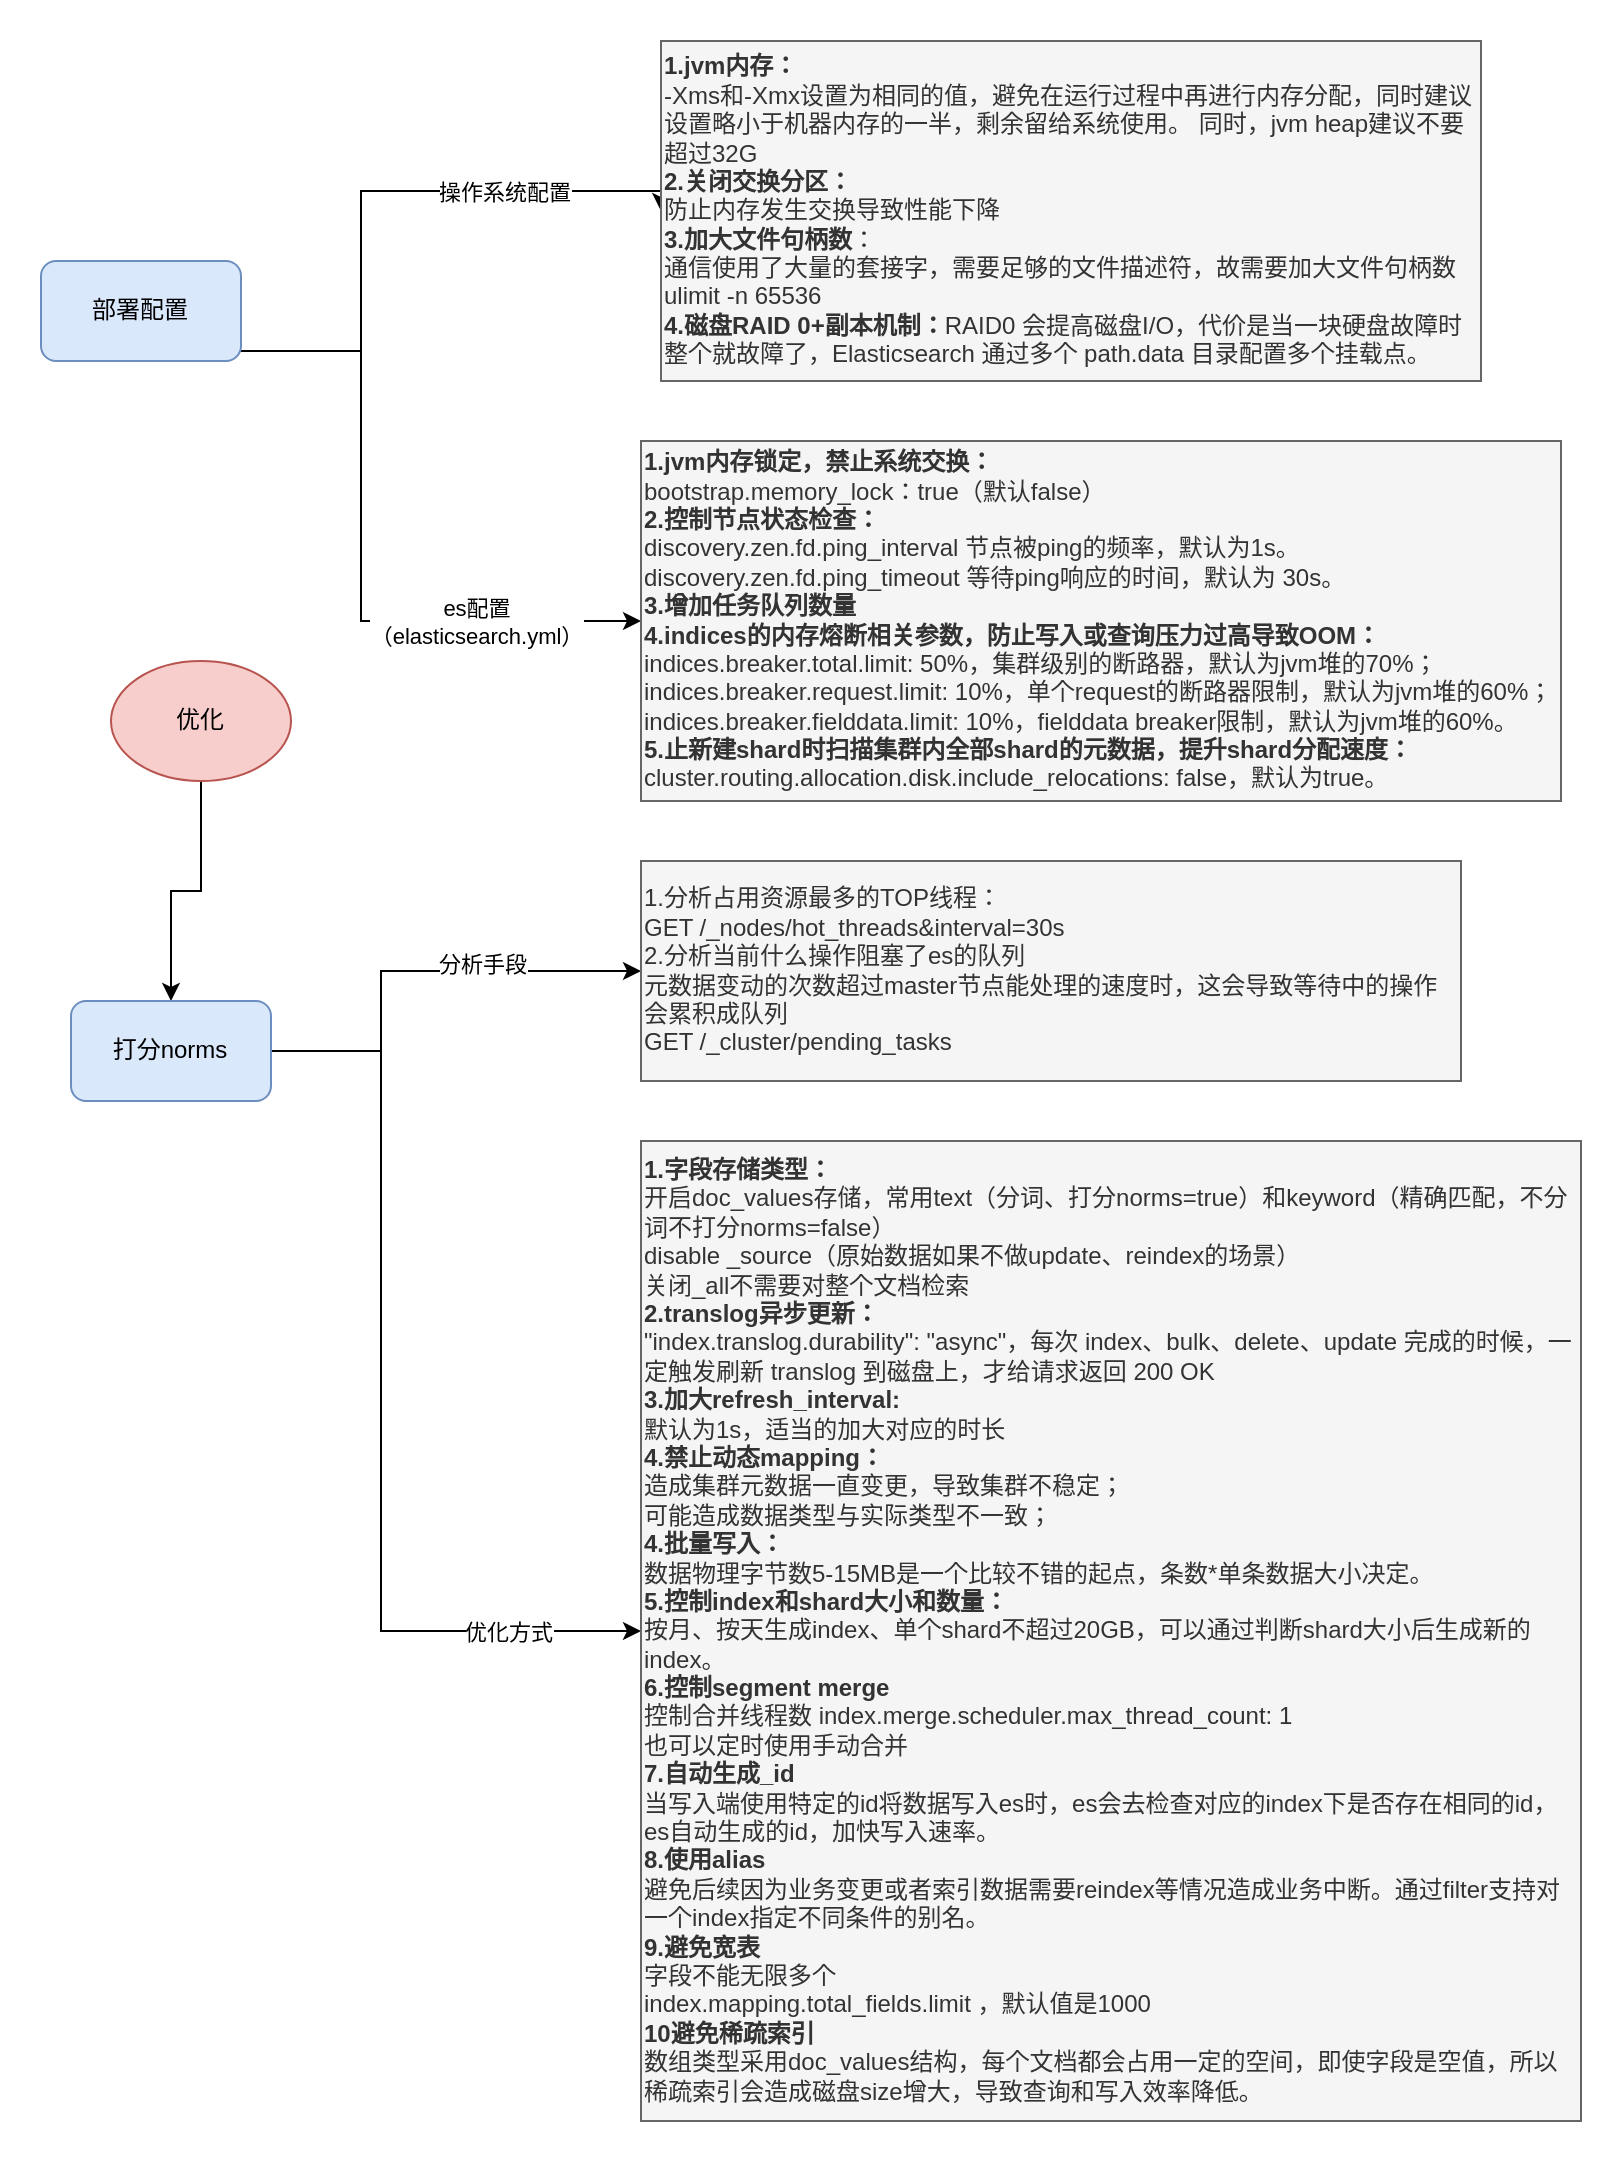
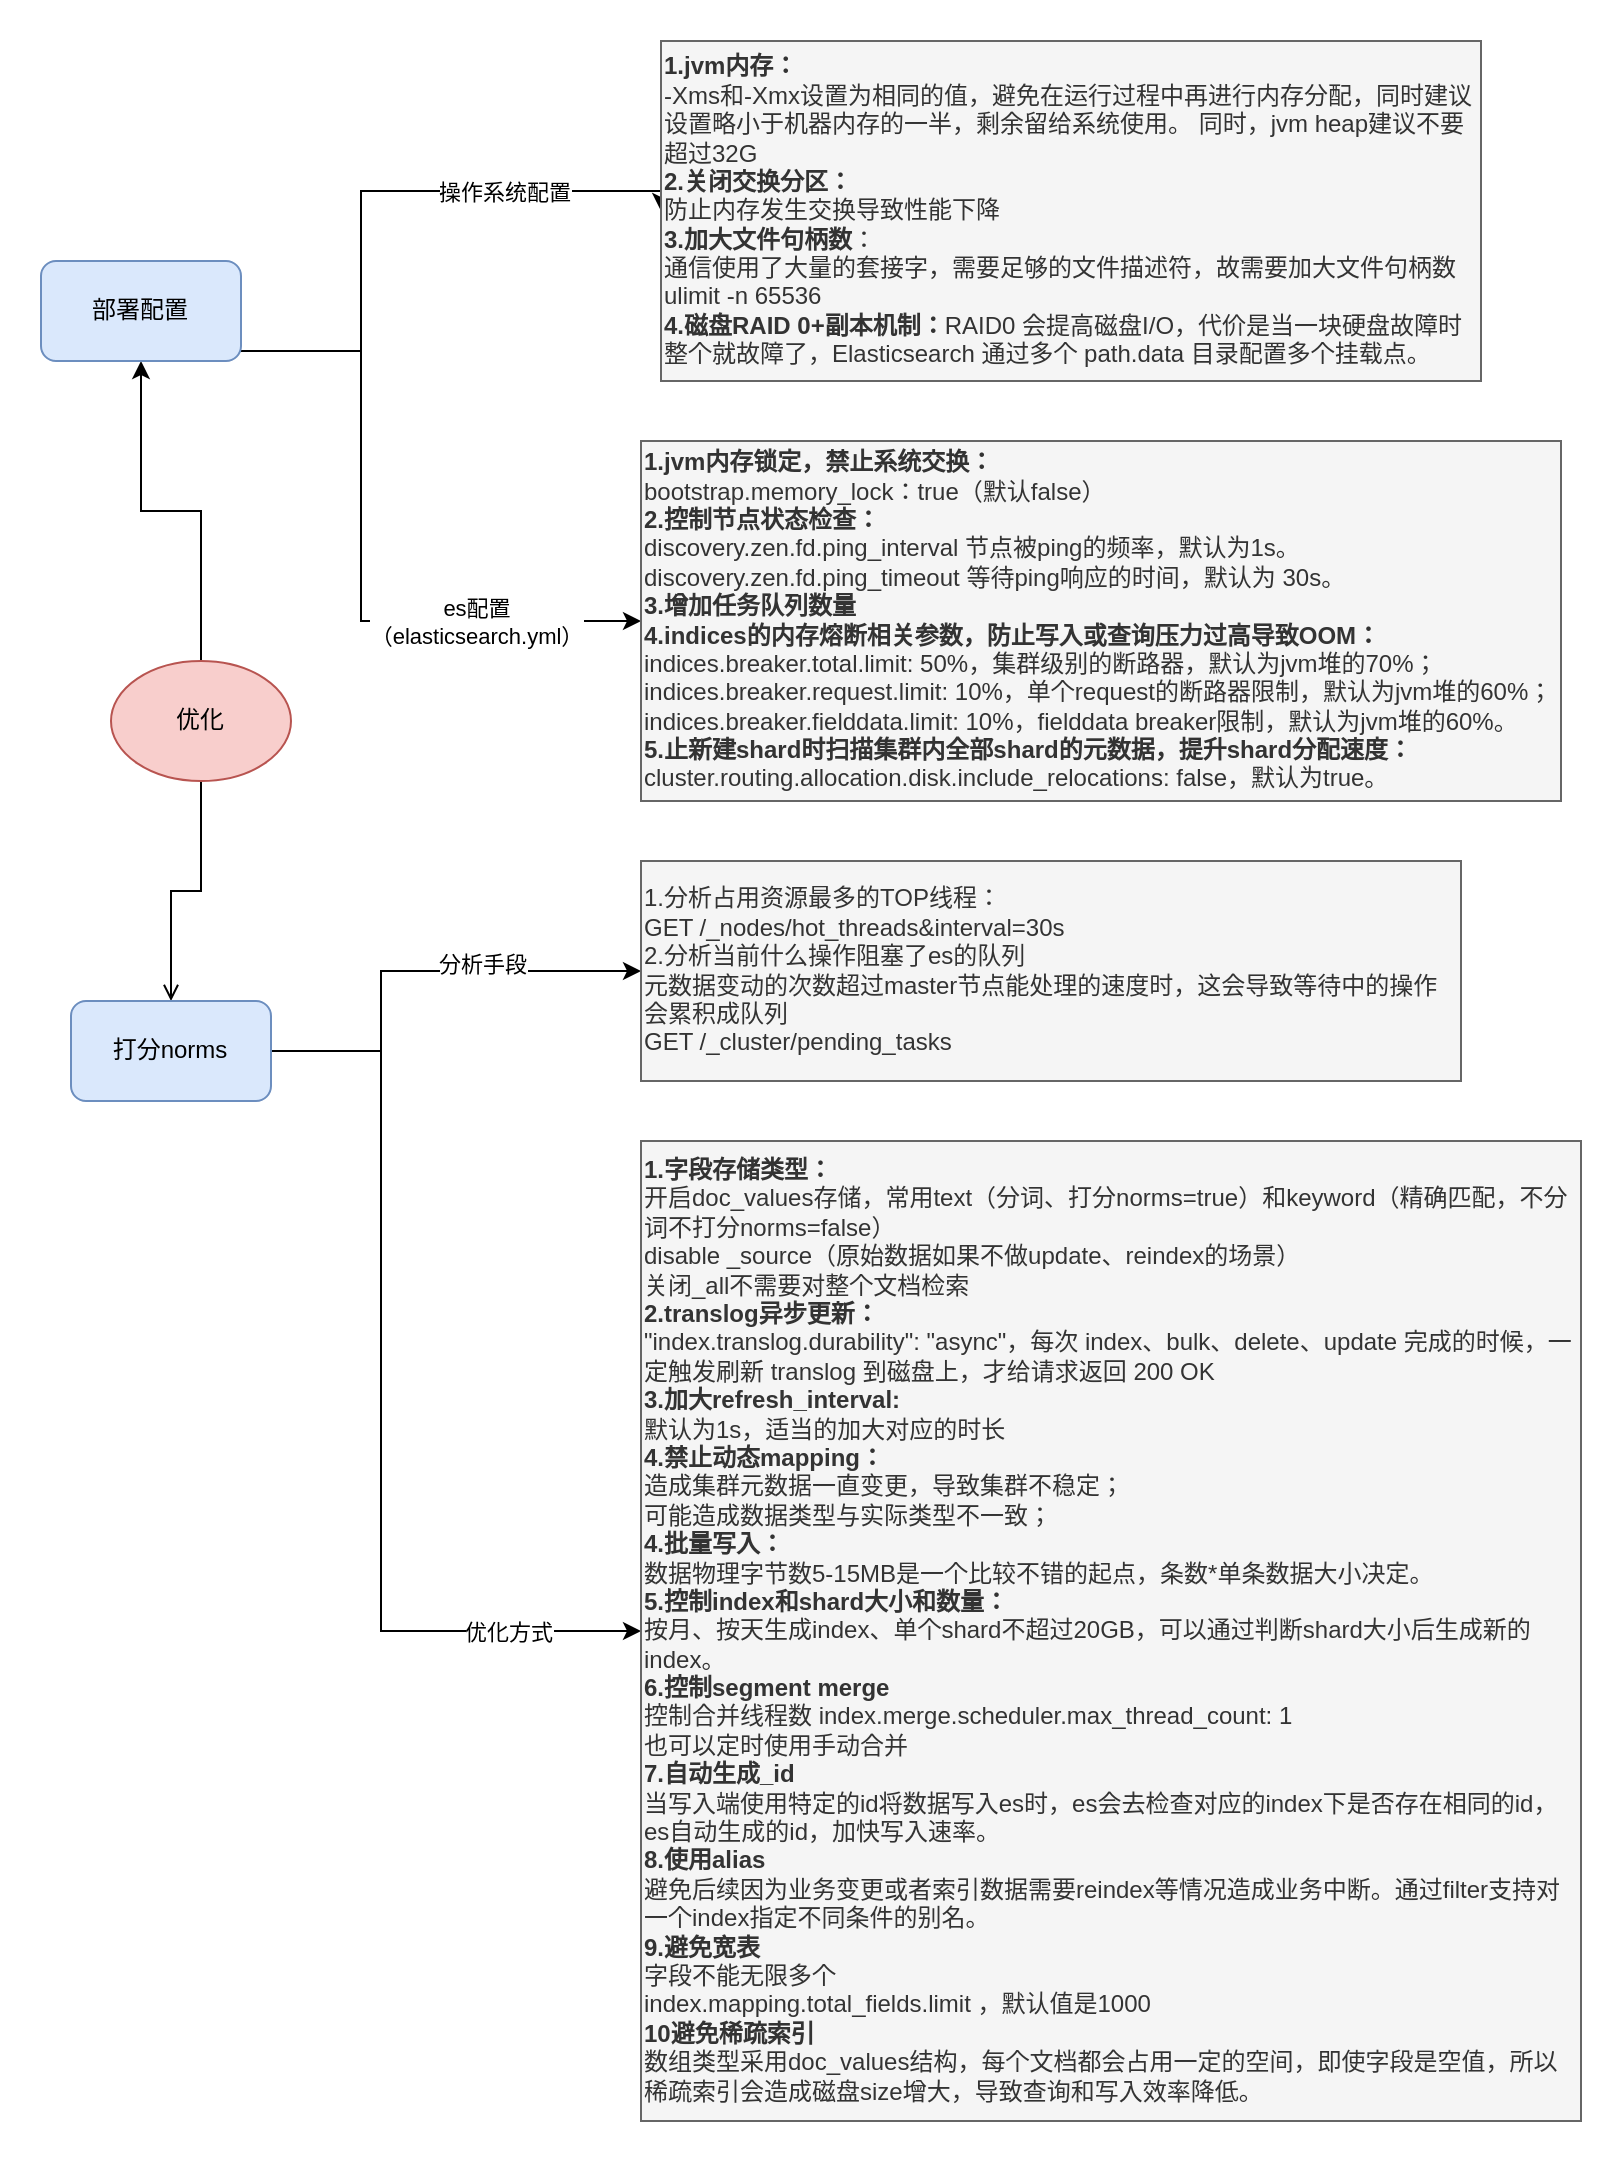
none -> (178, 511)
(171, 986) -> (171, 988)
